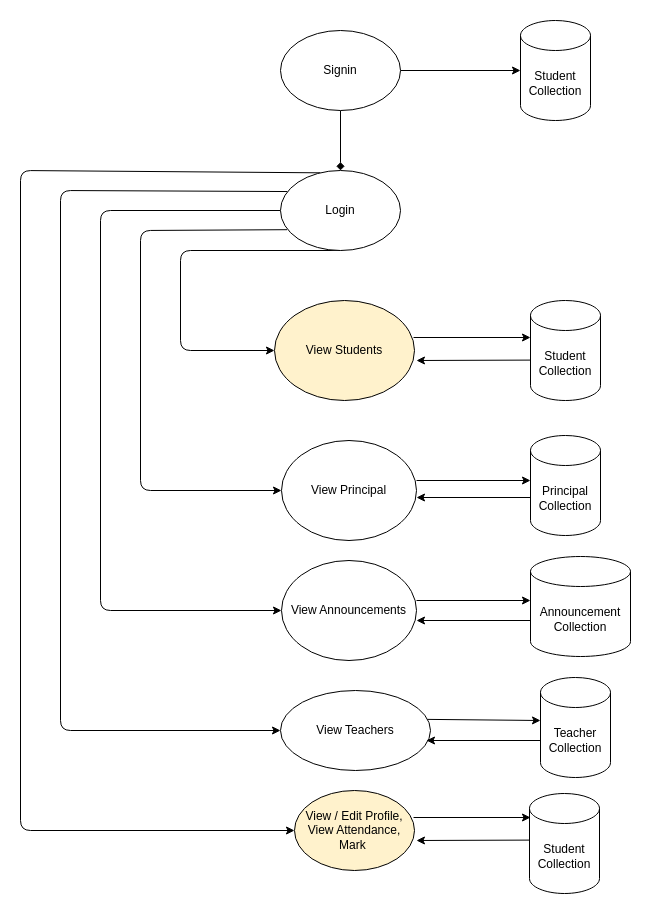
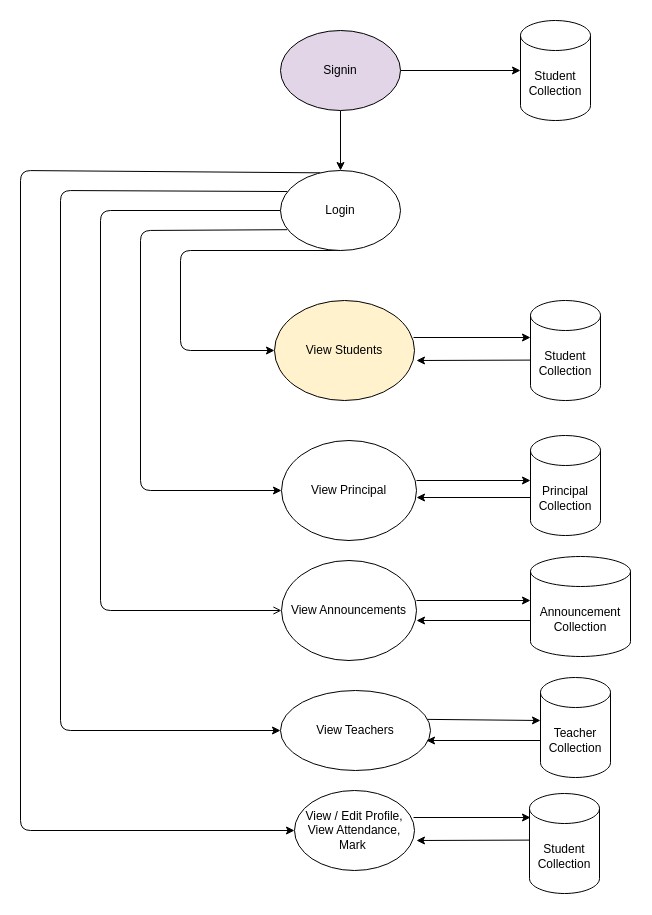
(341, 71) -> (341, 71)
(341, 162) -> (341, 162)
(273, 611) -> (275, 611)
(355, 831) -> (355, 831)
